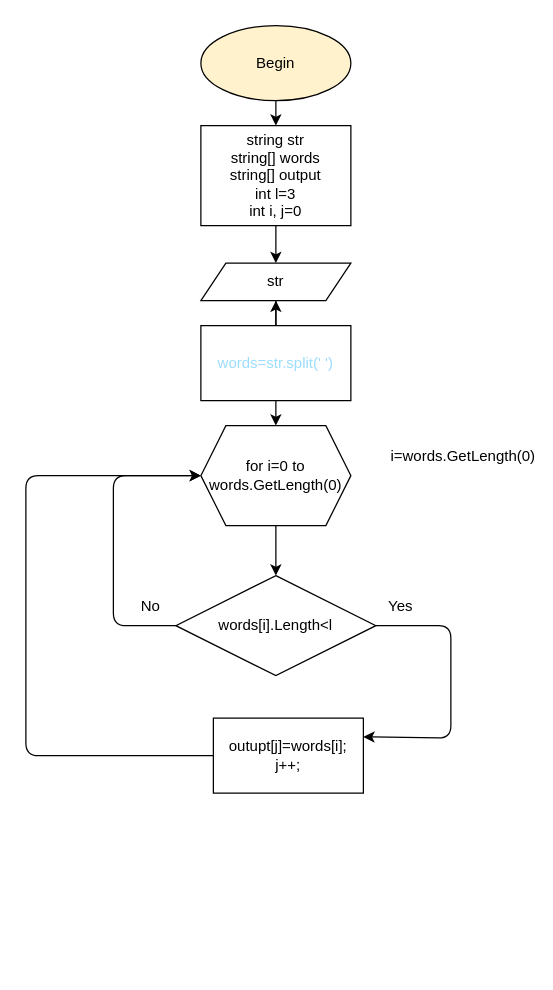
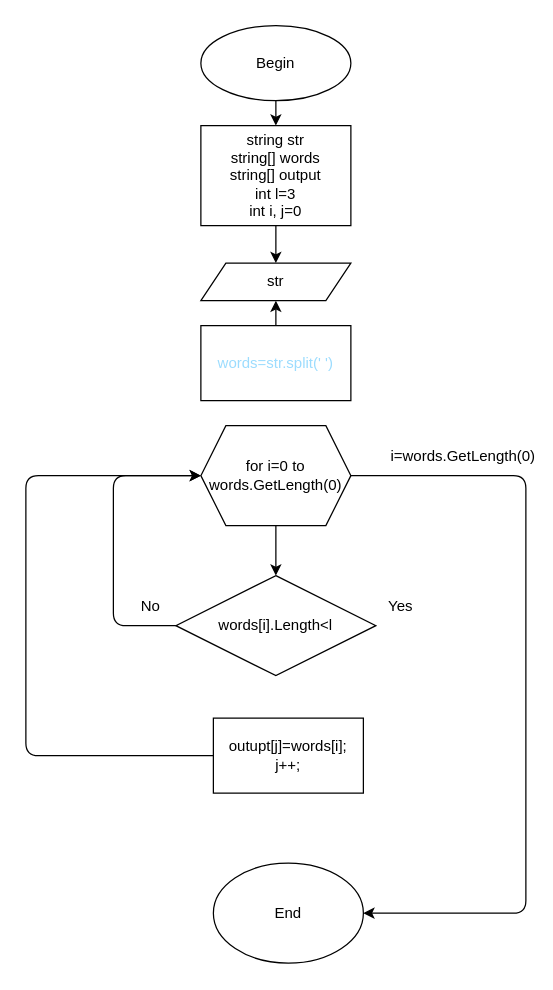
(276, 63) -> (276, 63)
(276, 408) -> none
(451, 683) -> none
none -> (526, 684)
none -> (288, 913)
